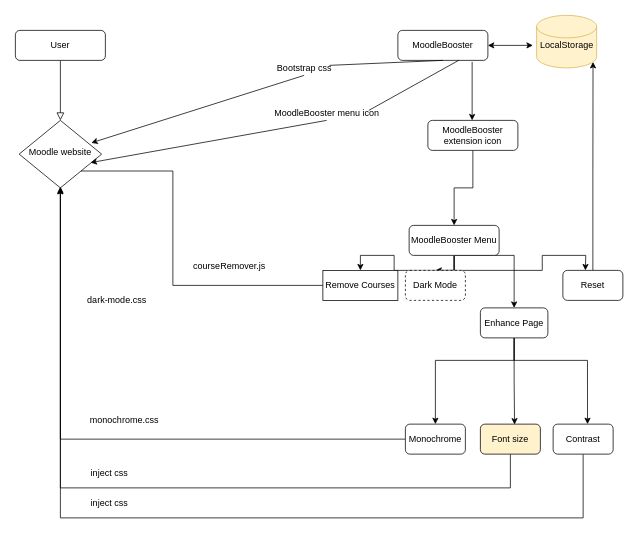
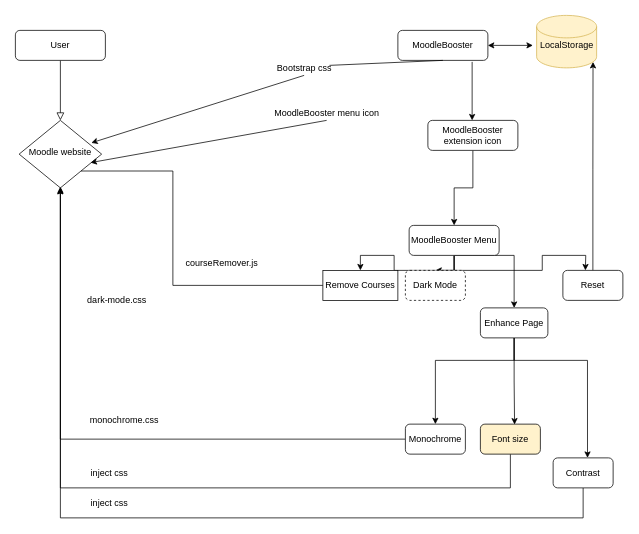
(414, 85) -> none
(229, 267) -> (222, 263)
(583, 439) -> (583, 473)
